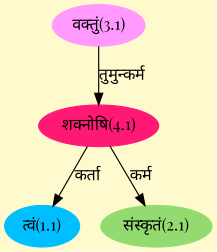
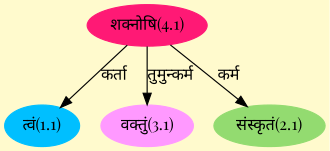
(99, 70) -> (147, 70)
